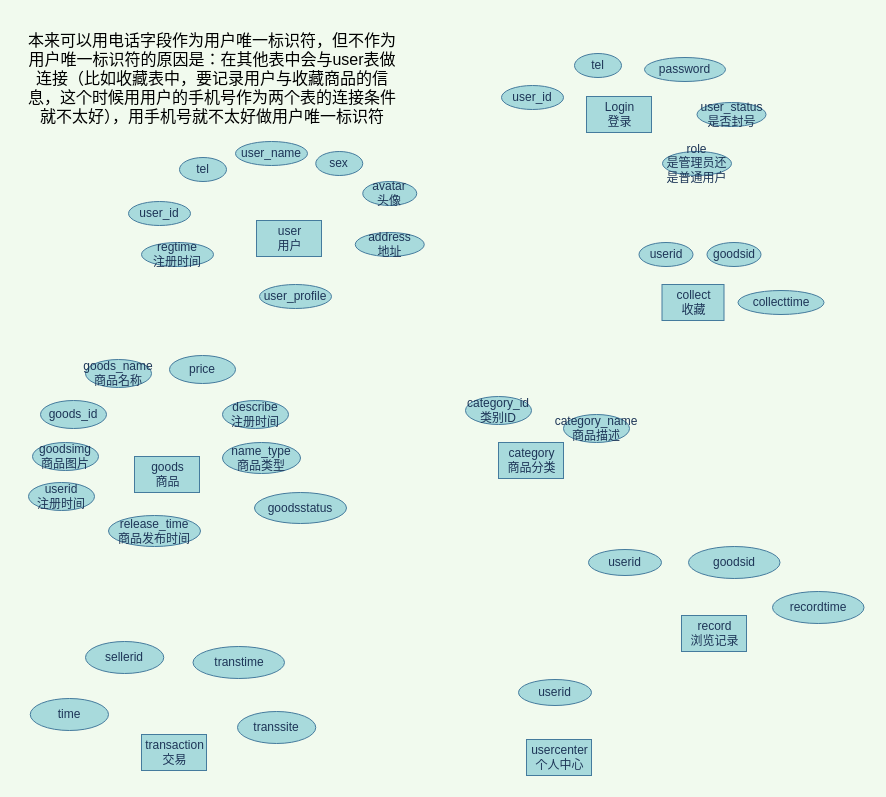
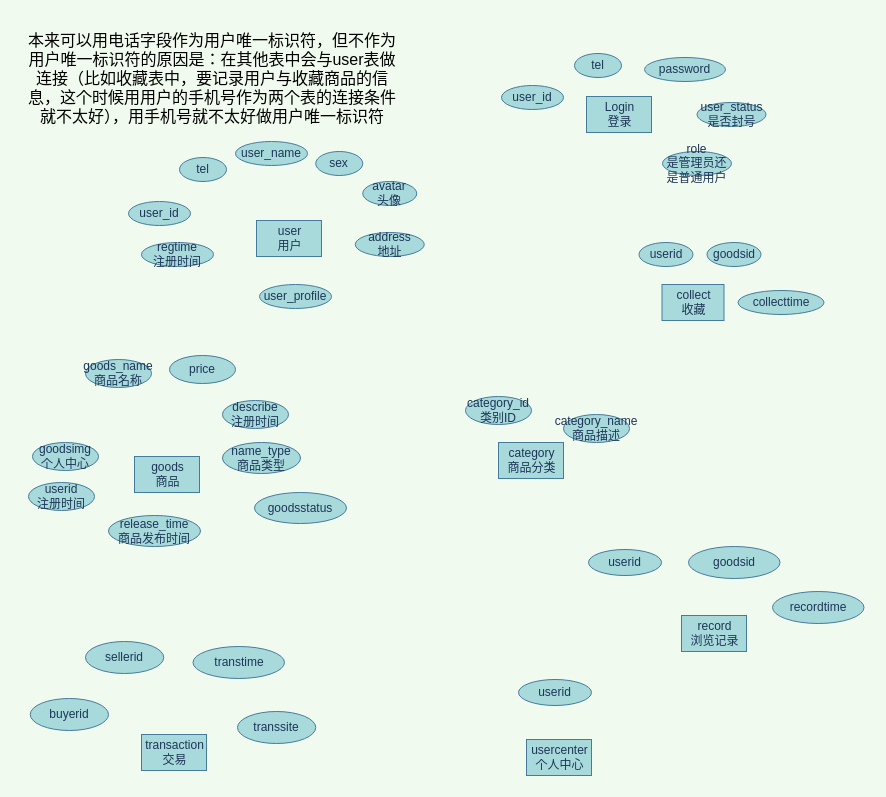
(74, 415) -> none
(66, 457) -> (66, 457)
(70, 715) -> (70, 715)
